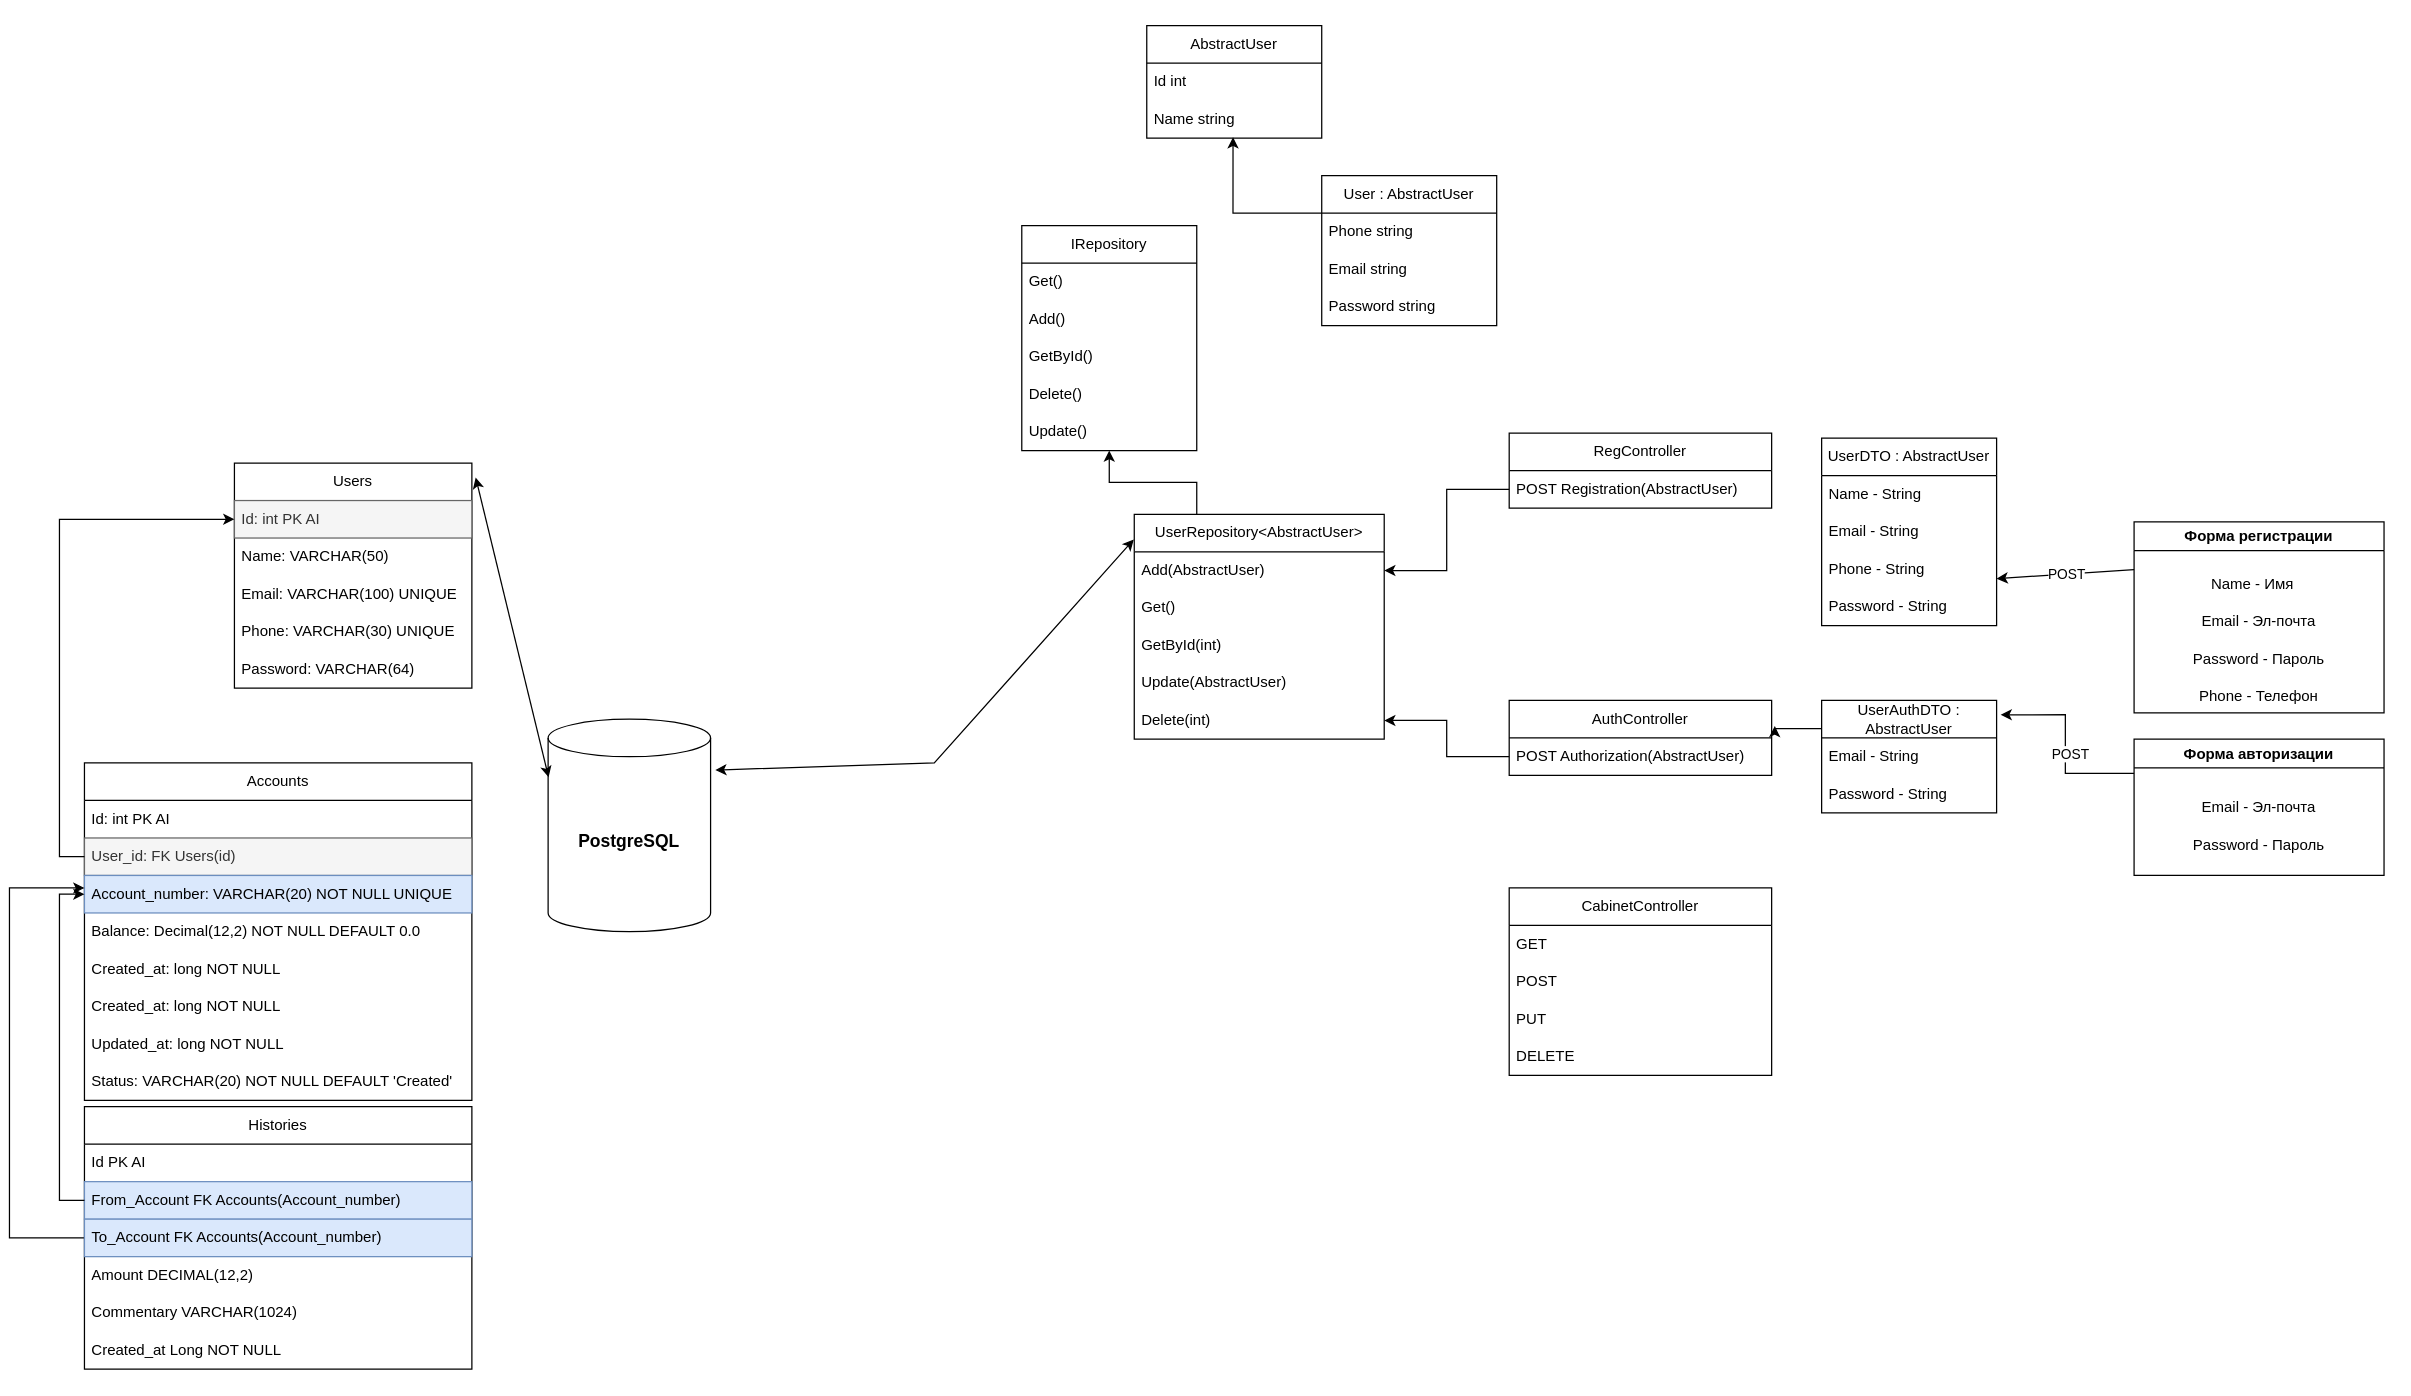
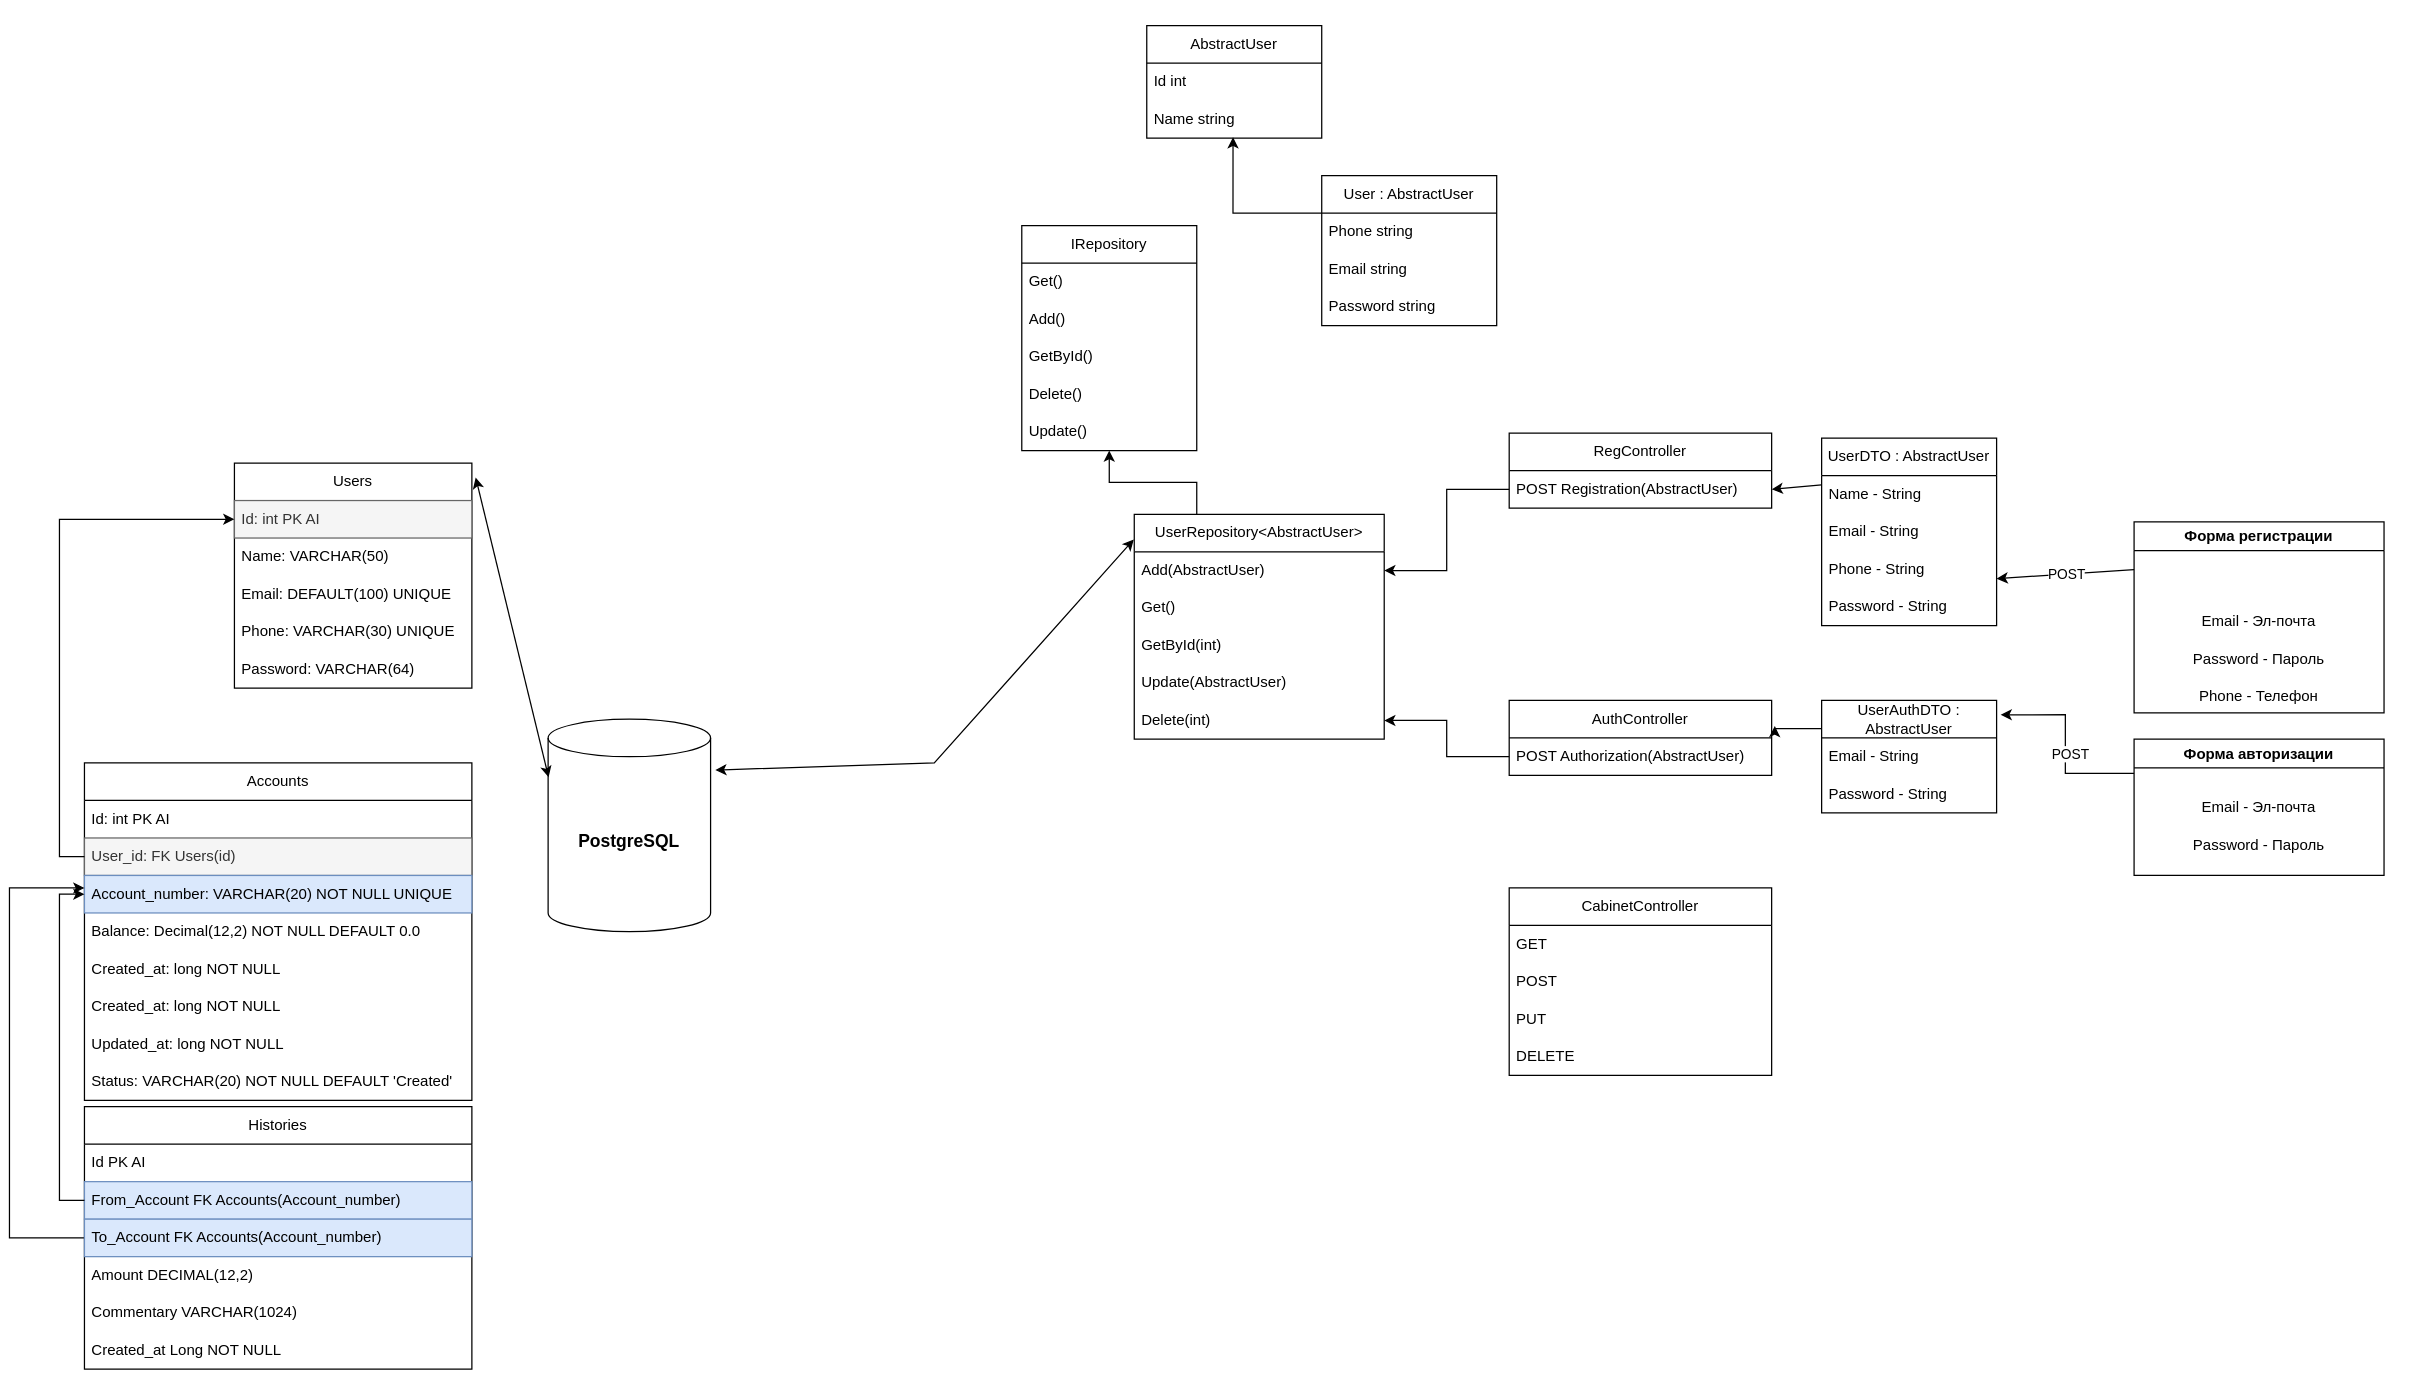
none -> (1800, 487)
(2253, 584) -> none
(341, 594) -> (341, 594)
